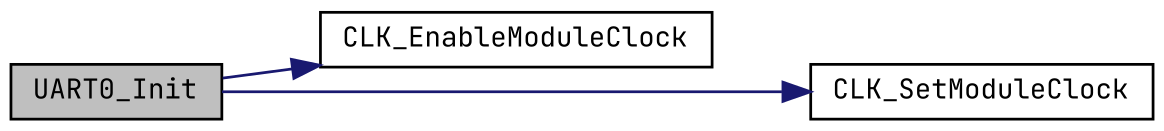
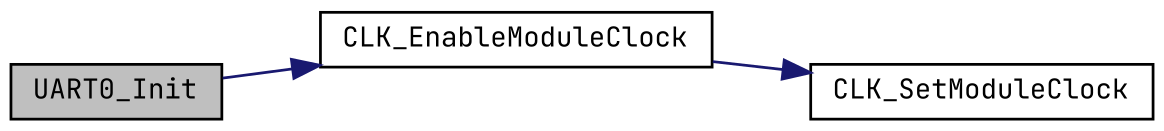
(502, 92) -> (748, 66)
